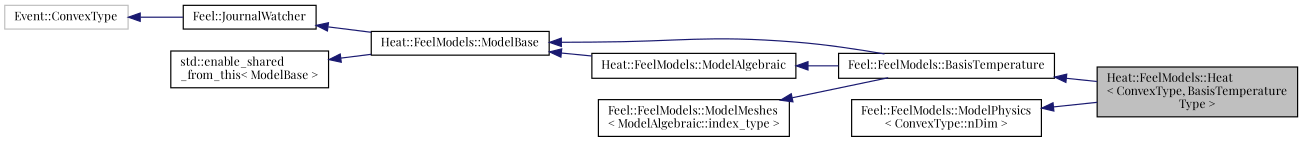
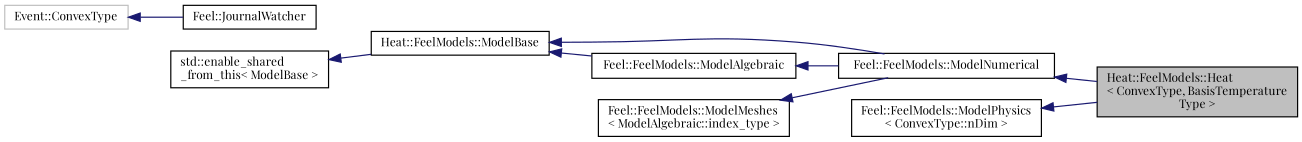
(350, 30) -> none
(694, 66) -> (694, 66)
(947, 66) -> (947, 66)
